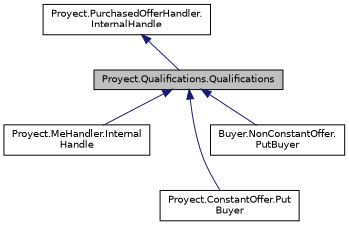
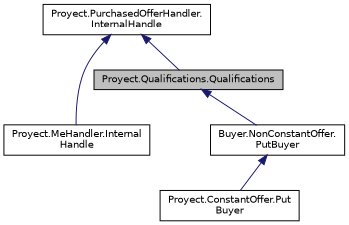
(133, 110) -> (81, 80)
(199, 147) -> (251, 177)
